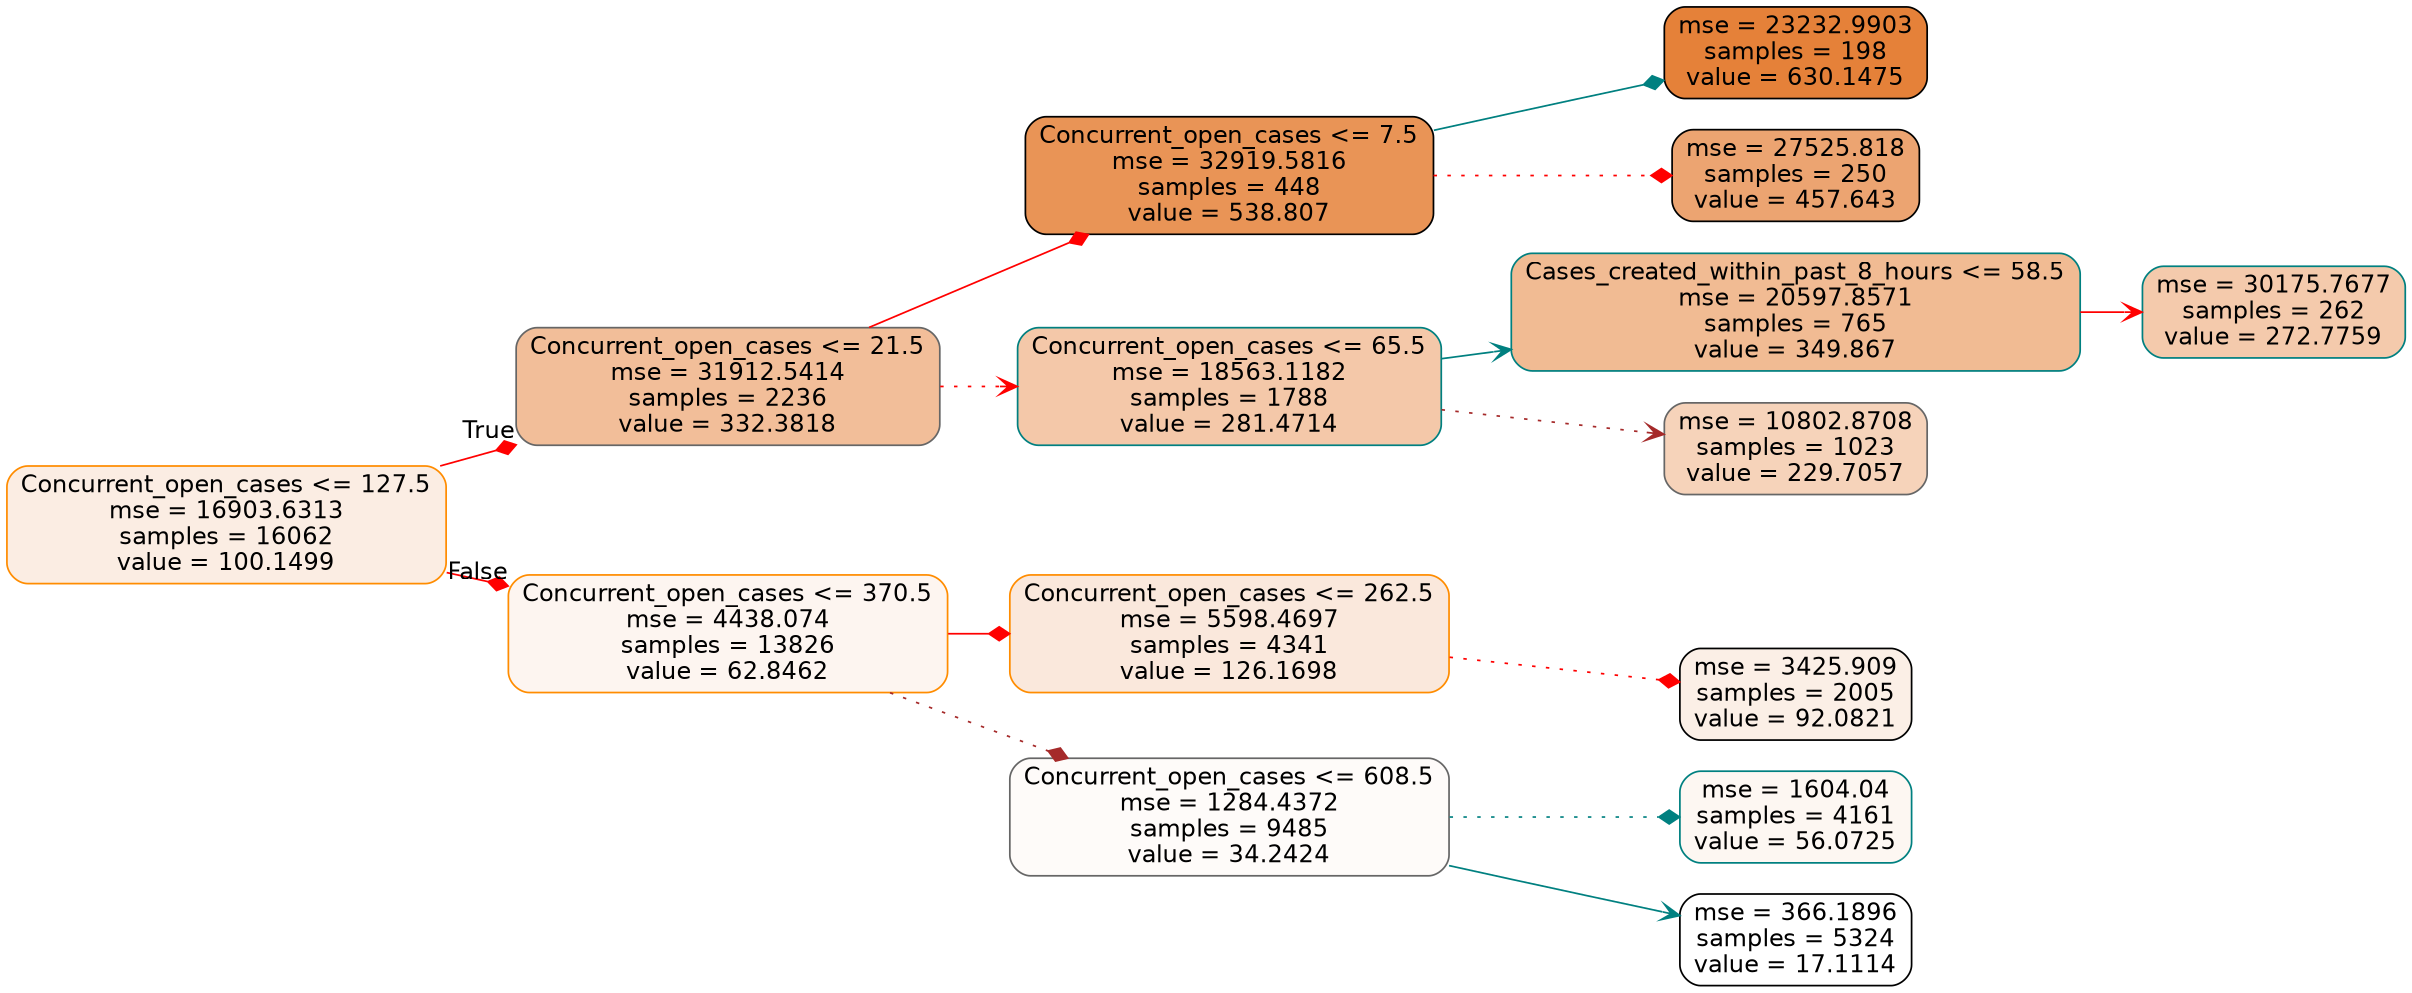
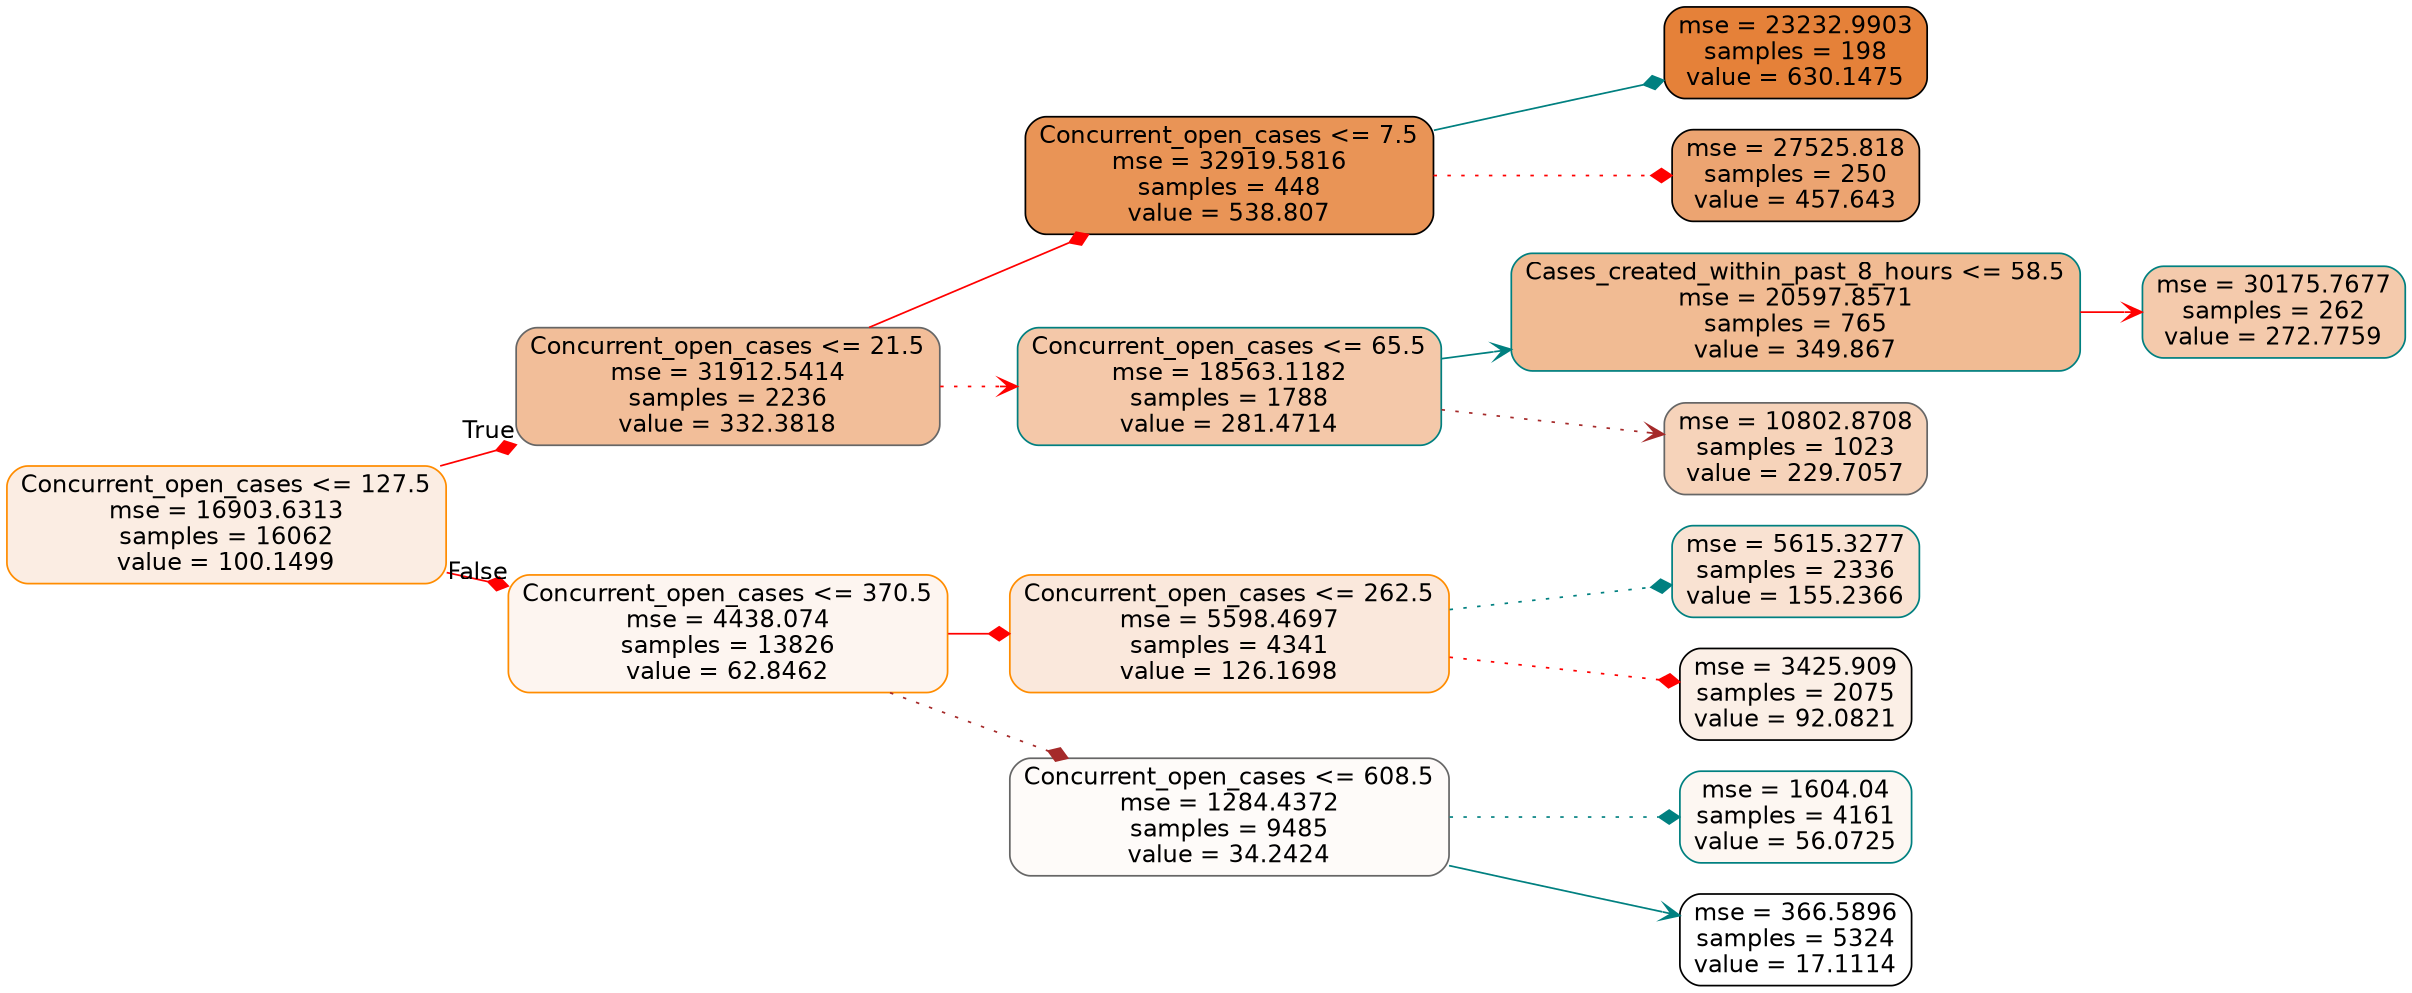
none -> (1796, 571)
(1796, 694) -> (1796, 694)
(1796, 940) -> (1796, 940)
